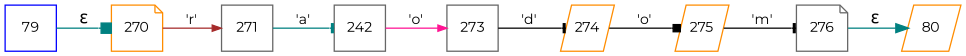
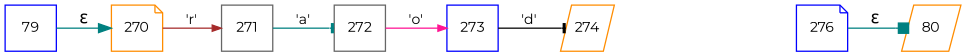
(77, 28) -> (77, 28)
(360, 28) -> (360, 28)
(473, 28) -> (473, 28)
(702, 28) -> none
(822, 28) -> (822, 28)
(872, 28) -> (872, 28)
